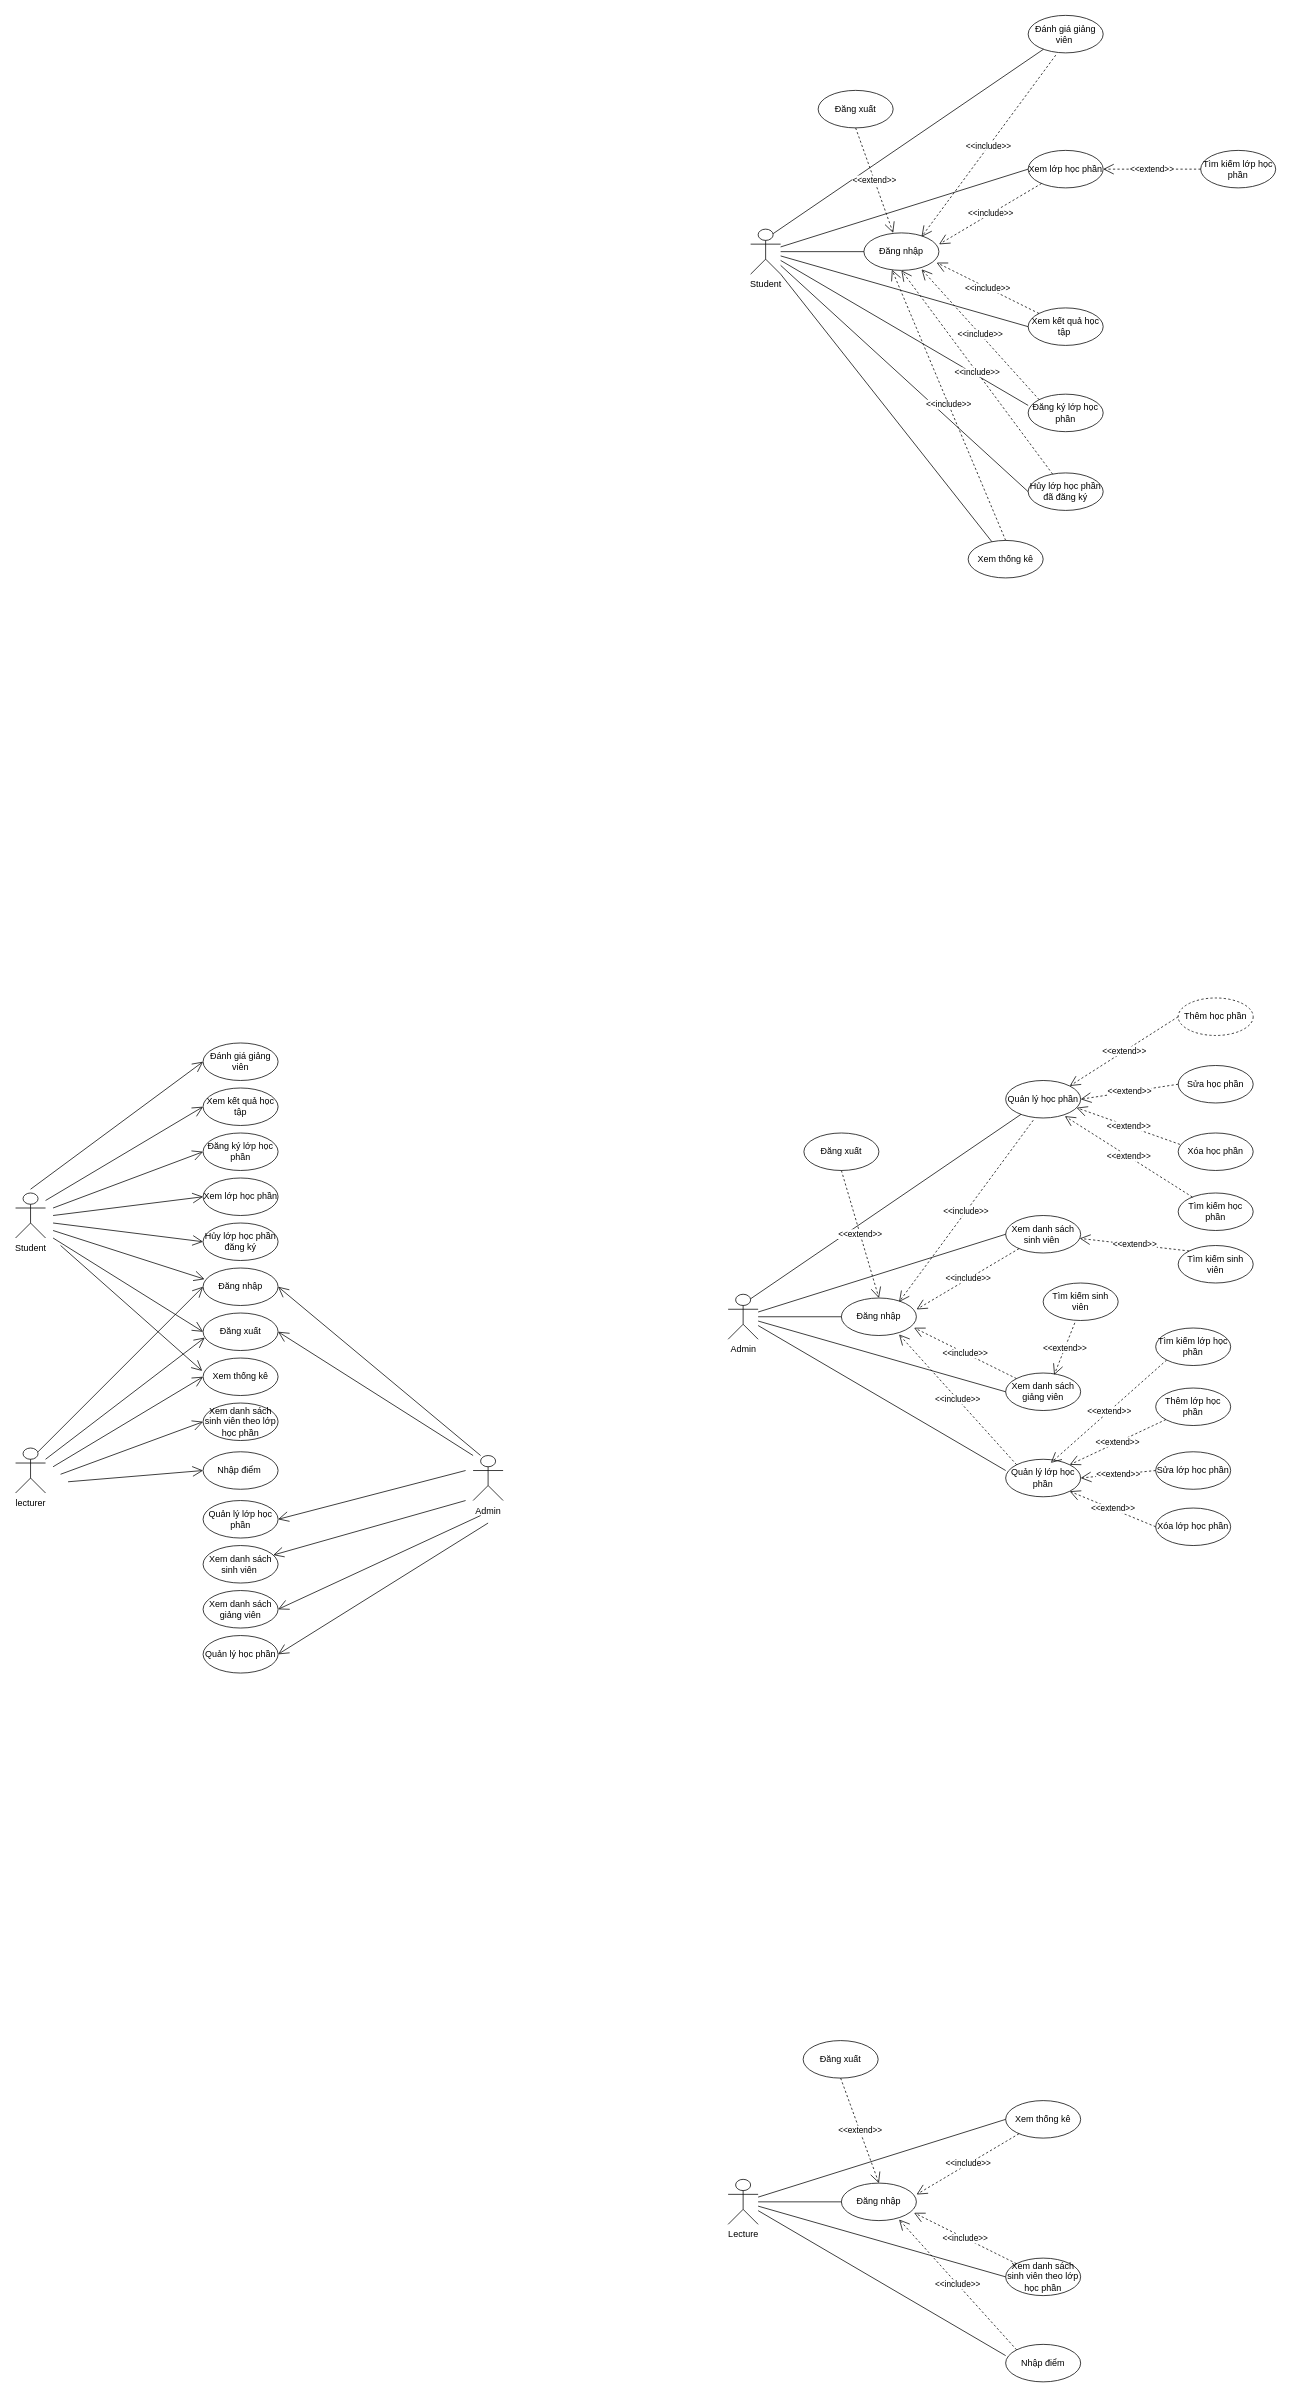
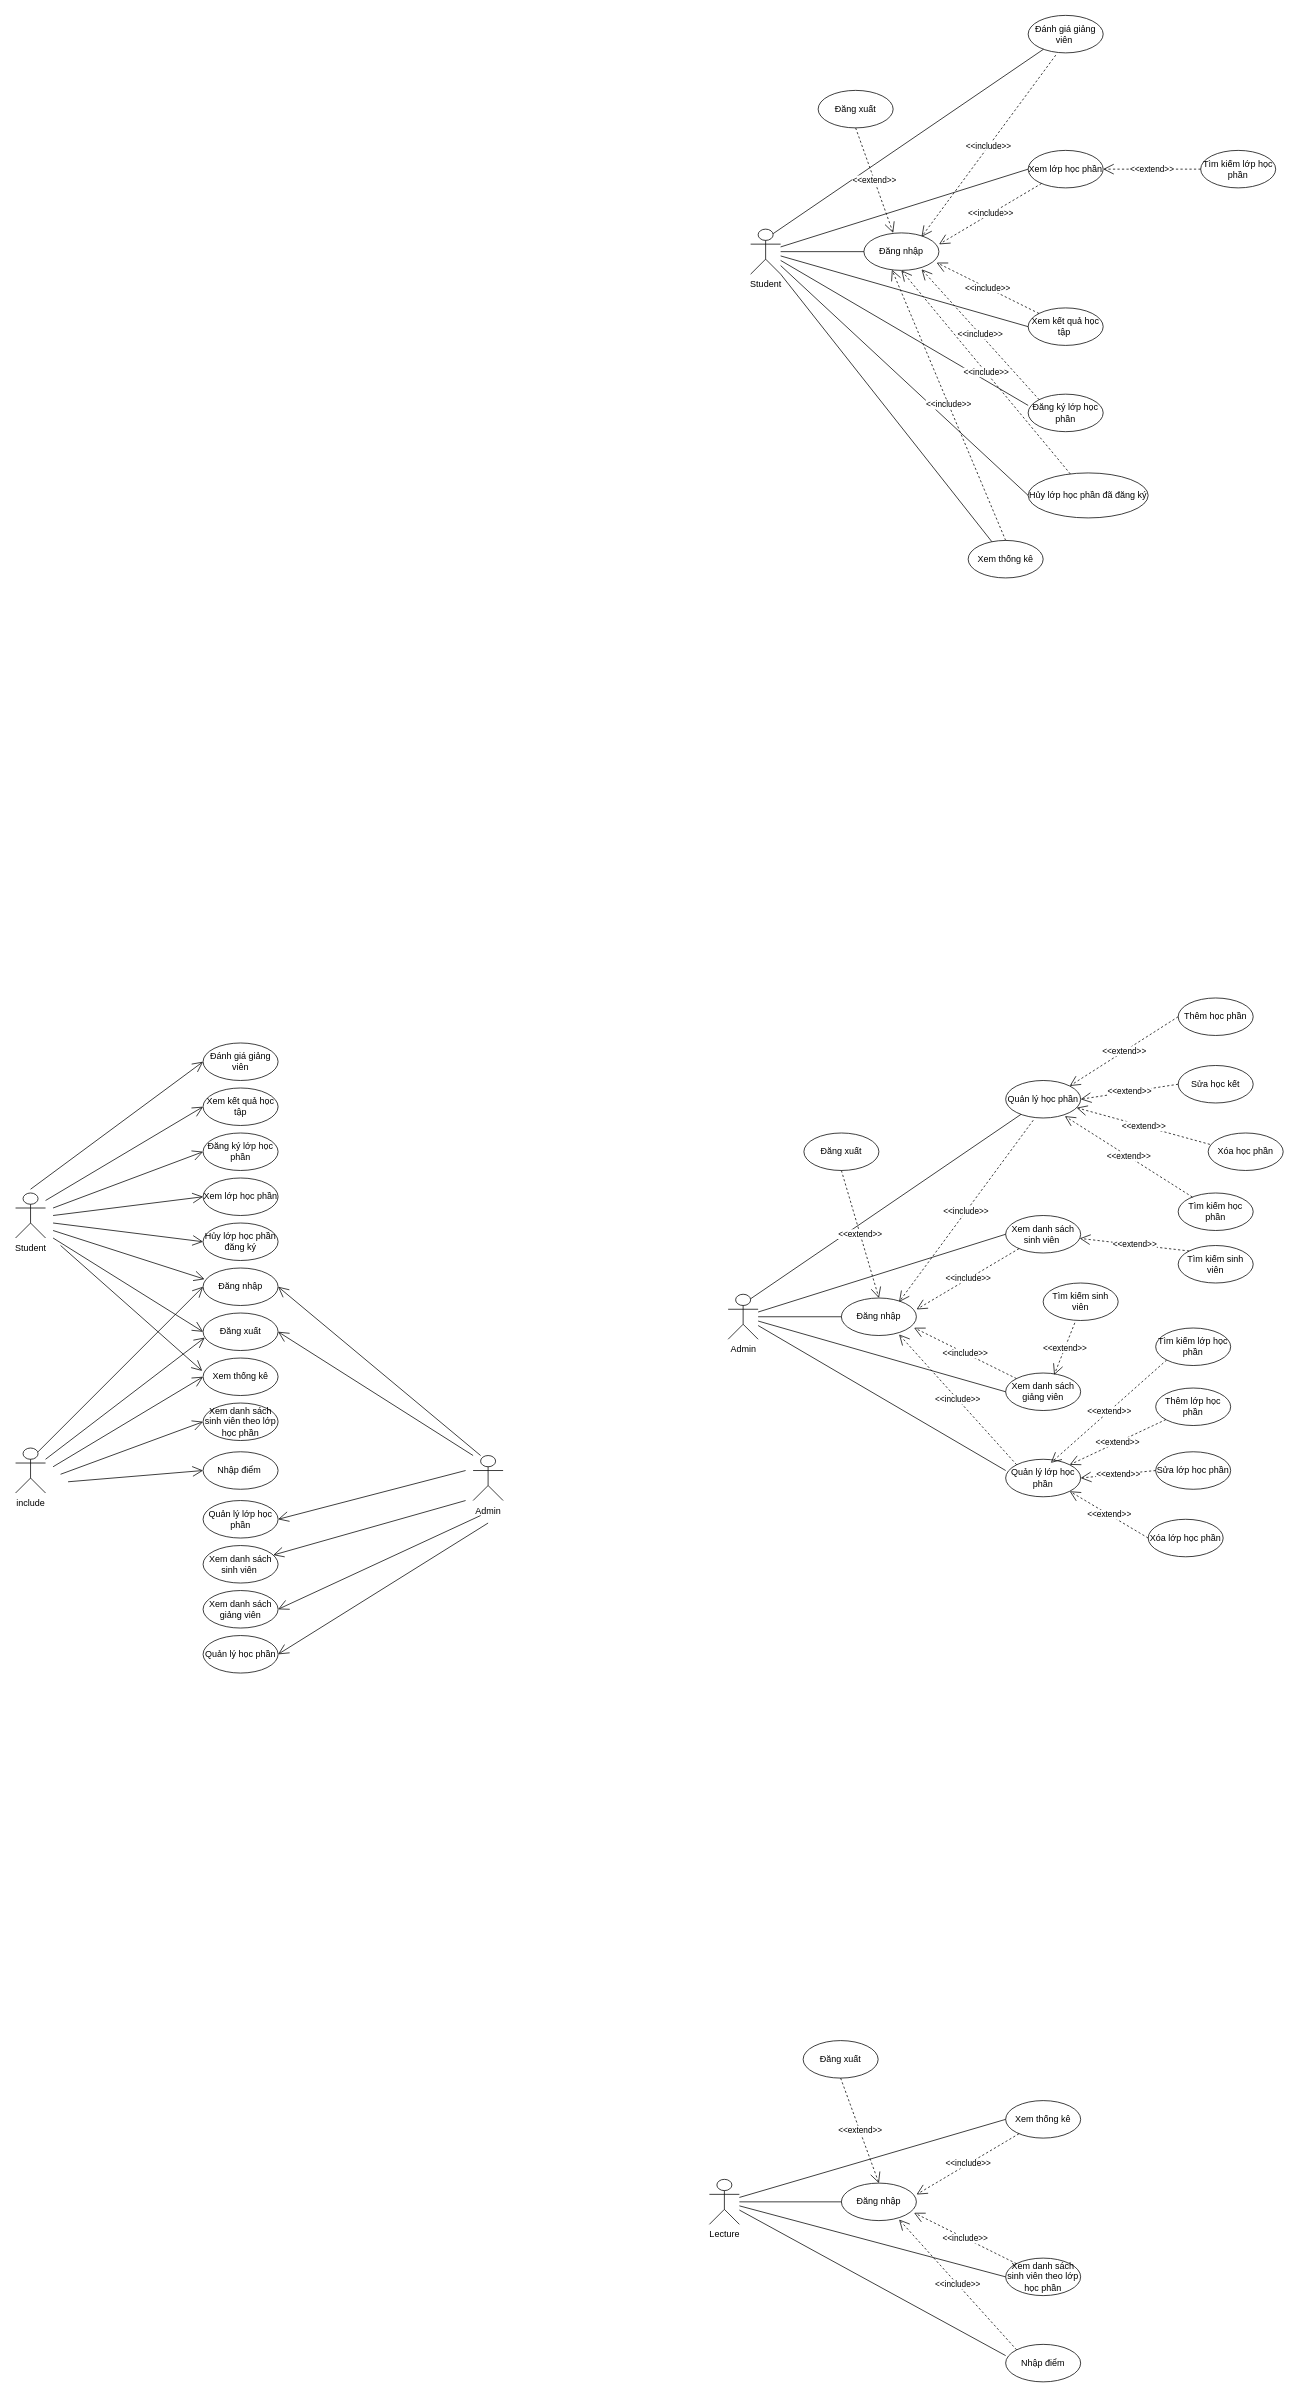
(1065, 492) -> (1088, 495)
(1215, 1017) -> (1215, 1017)
(1215, 1084) -> (1215, 1084)
(1215, 1152) -> (1245, 1152)
(31, 1504) -> (31, 1504)
(1193, 1527) -> (1185, 1538)
(743, 2202) -> (724, 2202)
